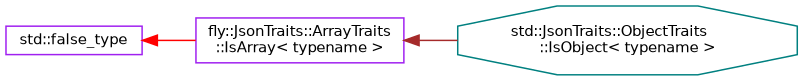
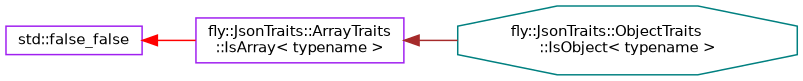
(74, 40) -> (74, 40)
(628, 40) -> (628, 40)
